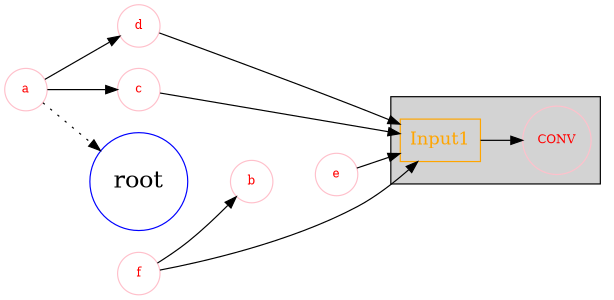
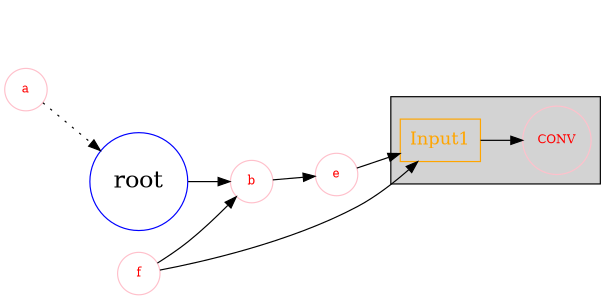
(139, 26) -> none
(139, 90) -> none
none -> (288, 179)
none -> (203, 182)
